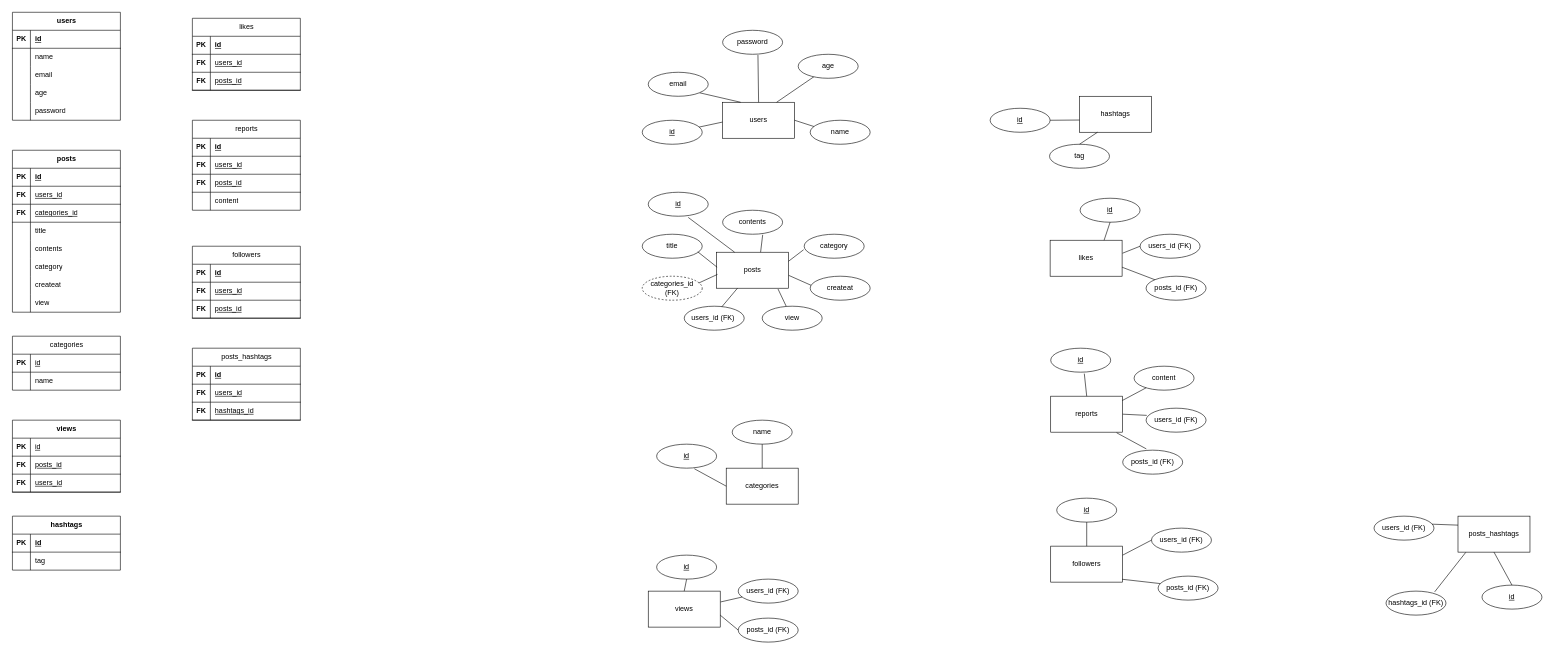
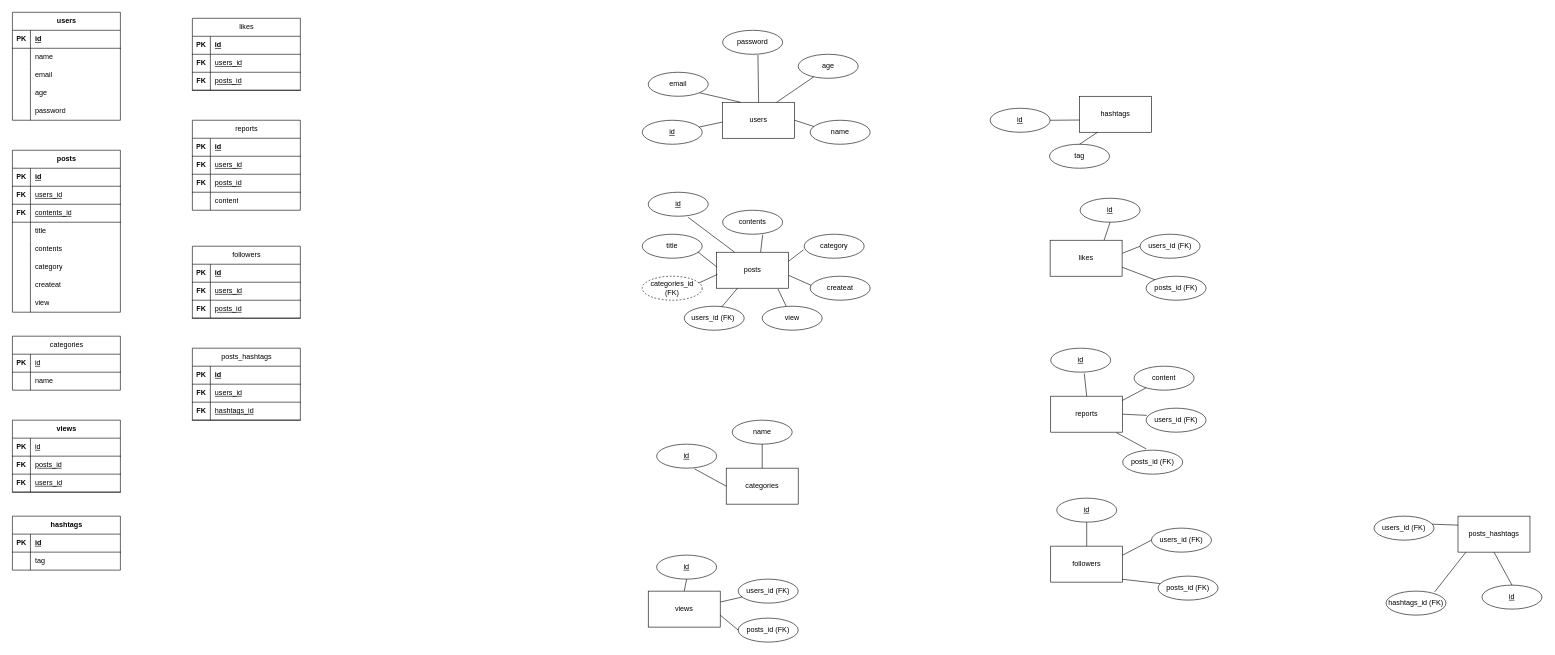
(59, 213) -> (56, 213)
